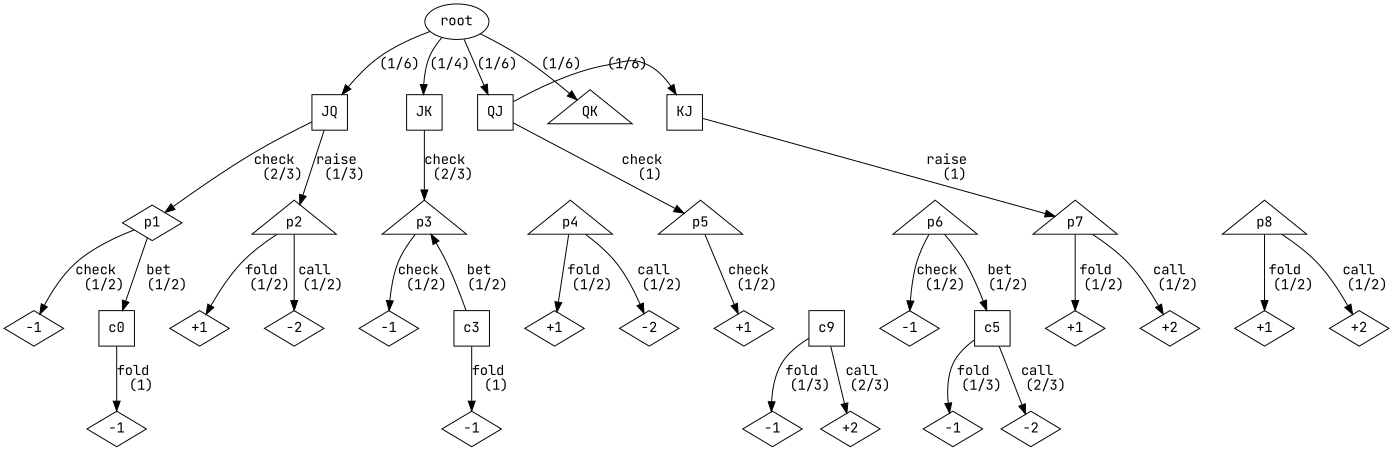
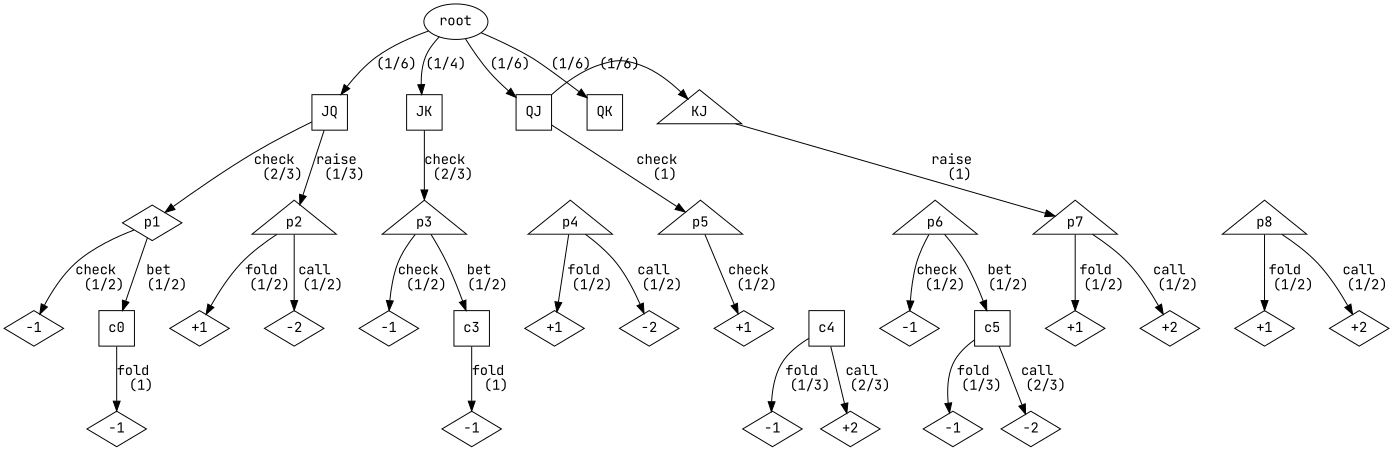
(590, 112) -> (605, 112)
(685, 112) -> (699, 112)
(453, 276) -> (449, 267)
(827, 328) -> (827, 328)
